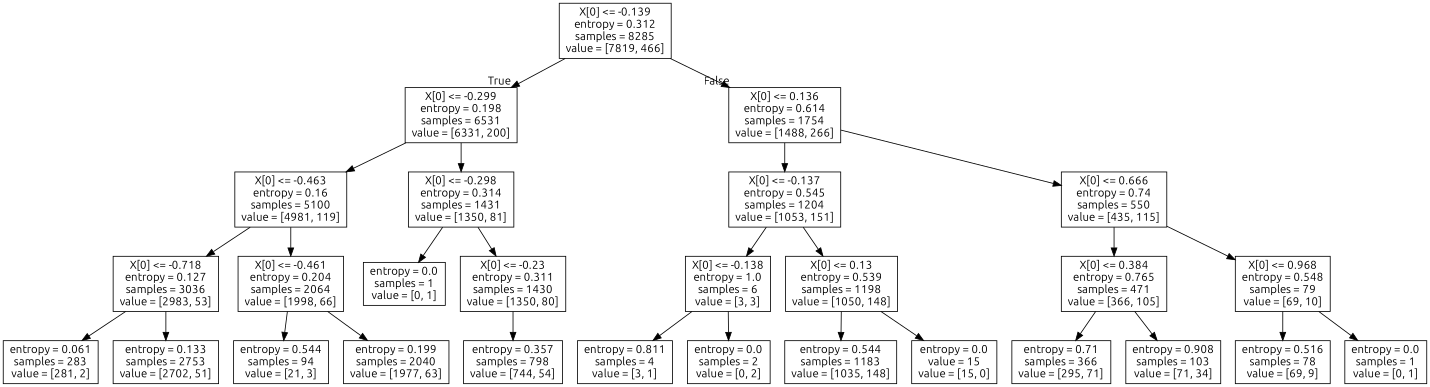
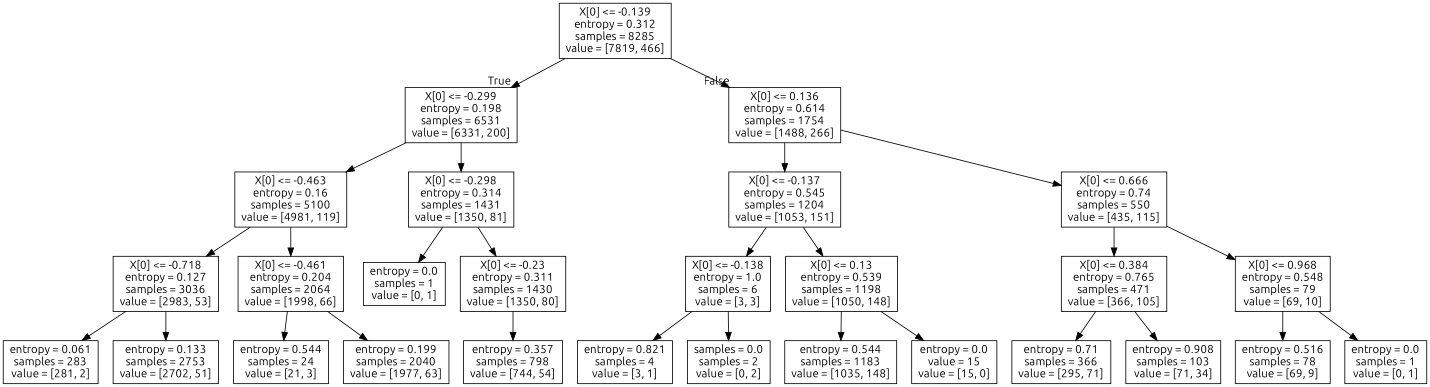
(281, 362) -> (281, 362)
(625, 362) -> (625, 362)
(729, 362) -> (729, 362)
